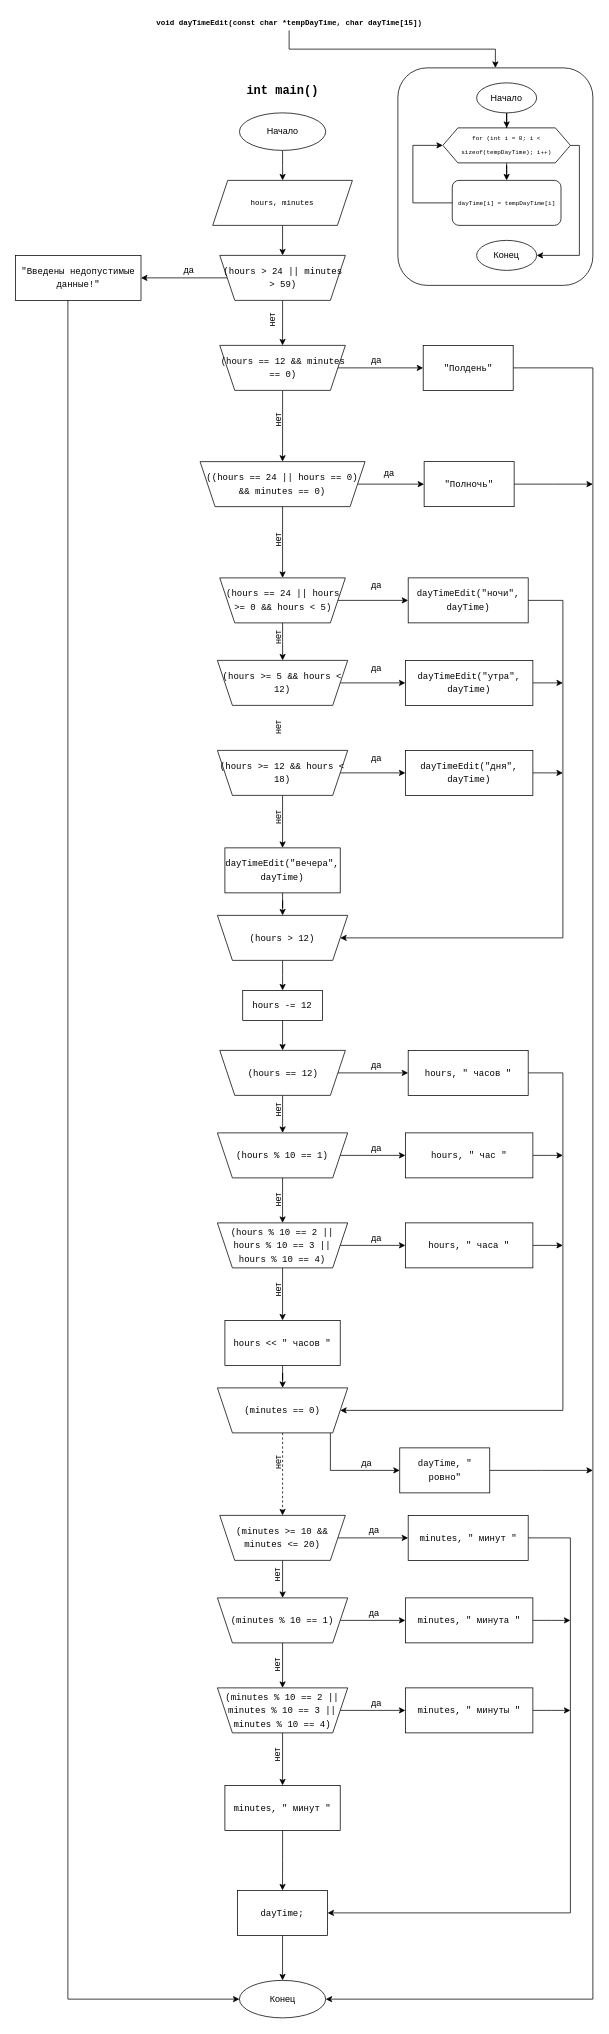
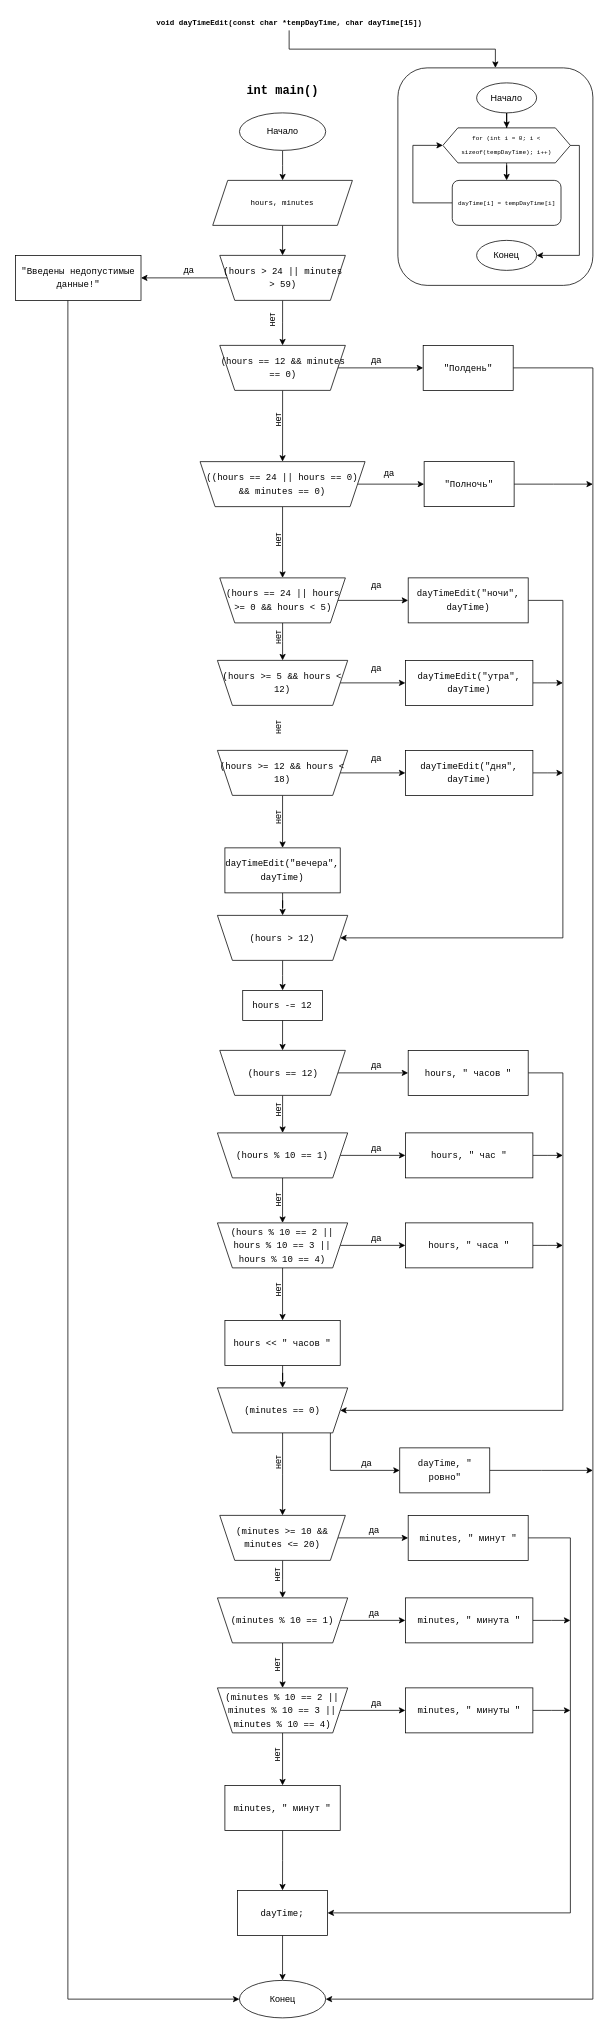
(283, 1471) -> (283, 1471)
